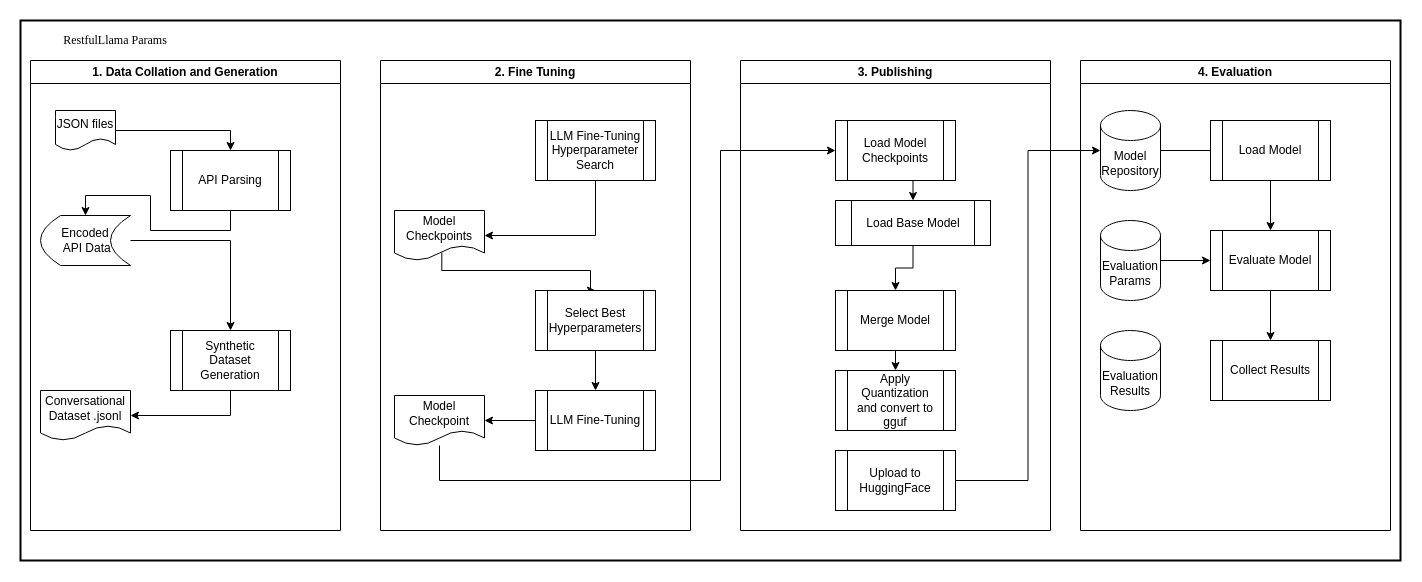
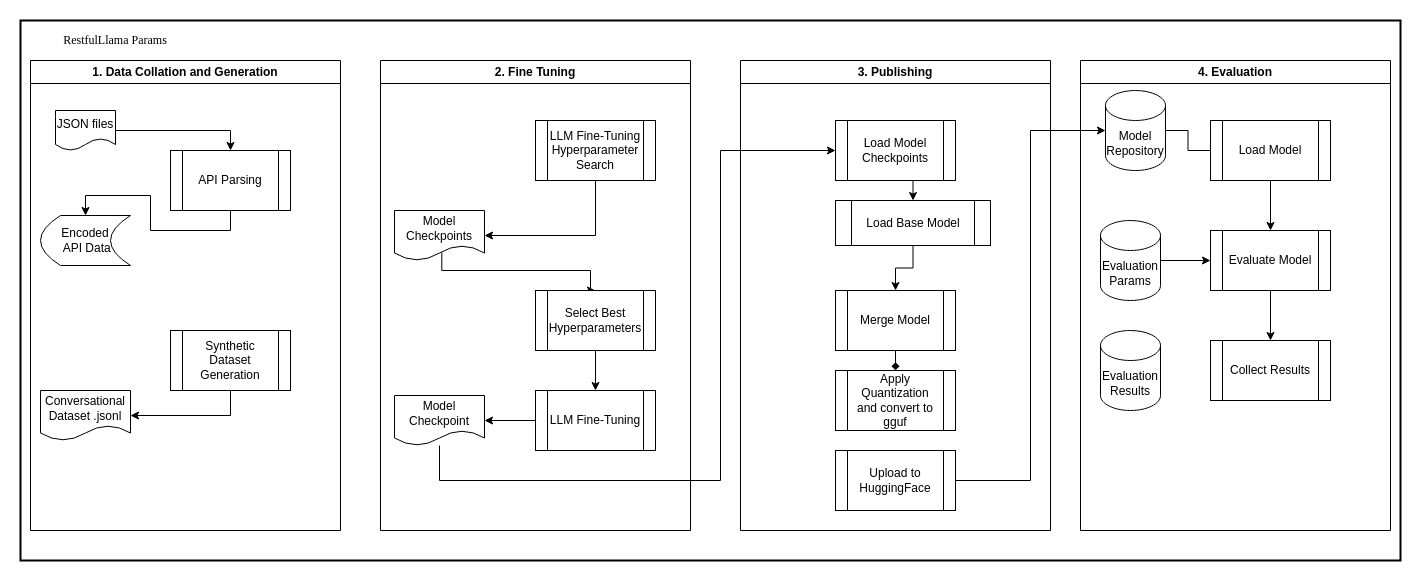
(1131, 151) -> (1136, 131)
(222, 241) -> none
(896, 362) -> (896, 361)
